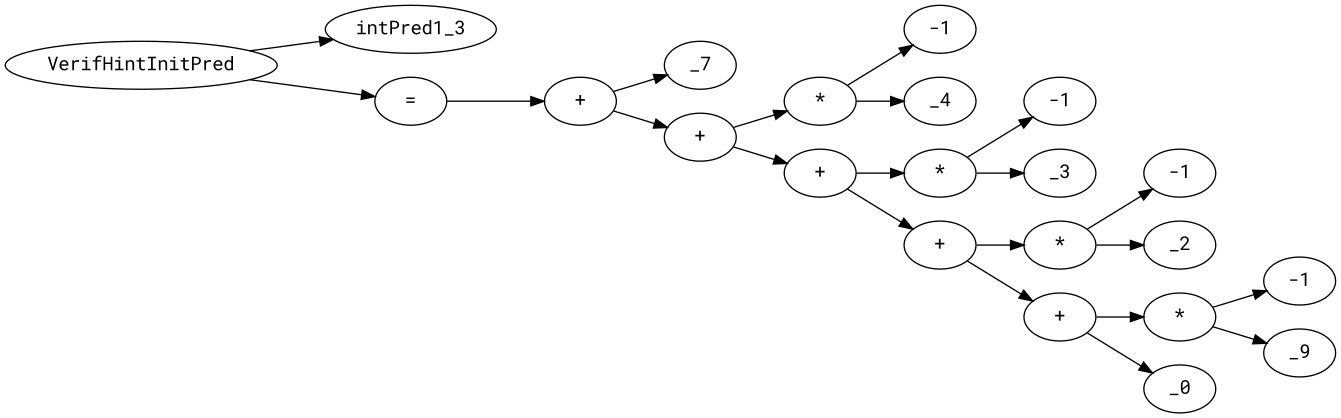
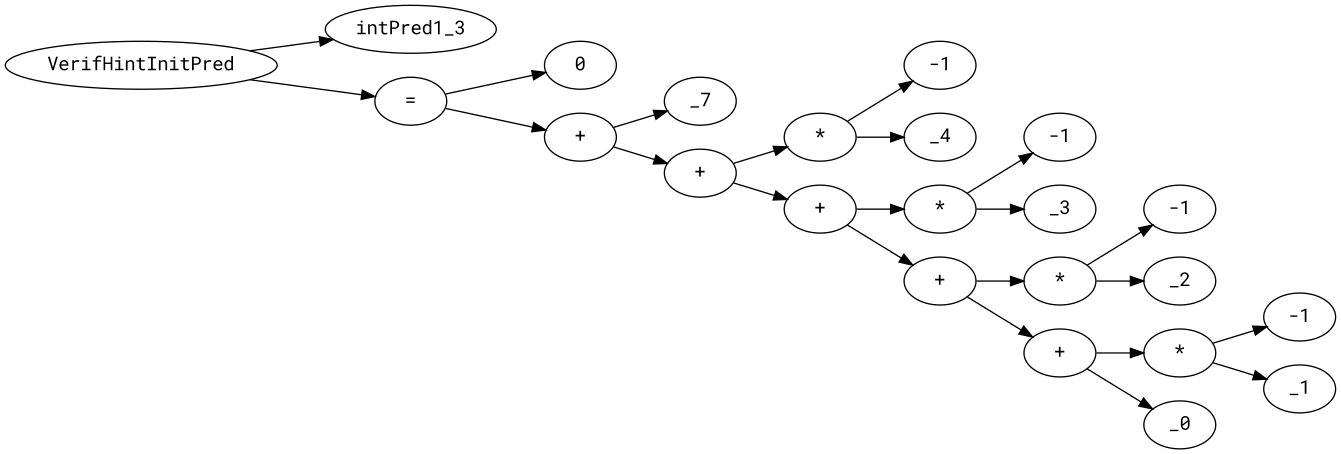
none -> (580, 65)
(1300, 353) -> (1300, 389)
